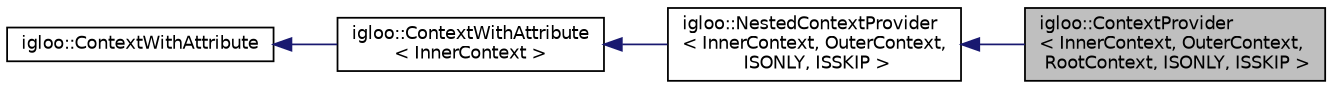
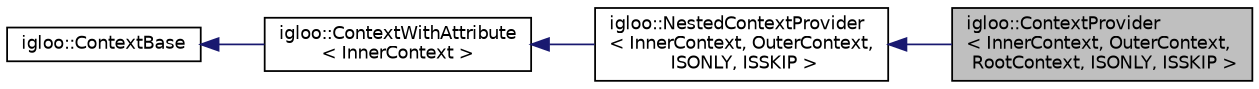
(140, 44) -> (104, 44)
